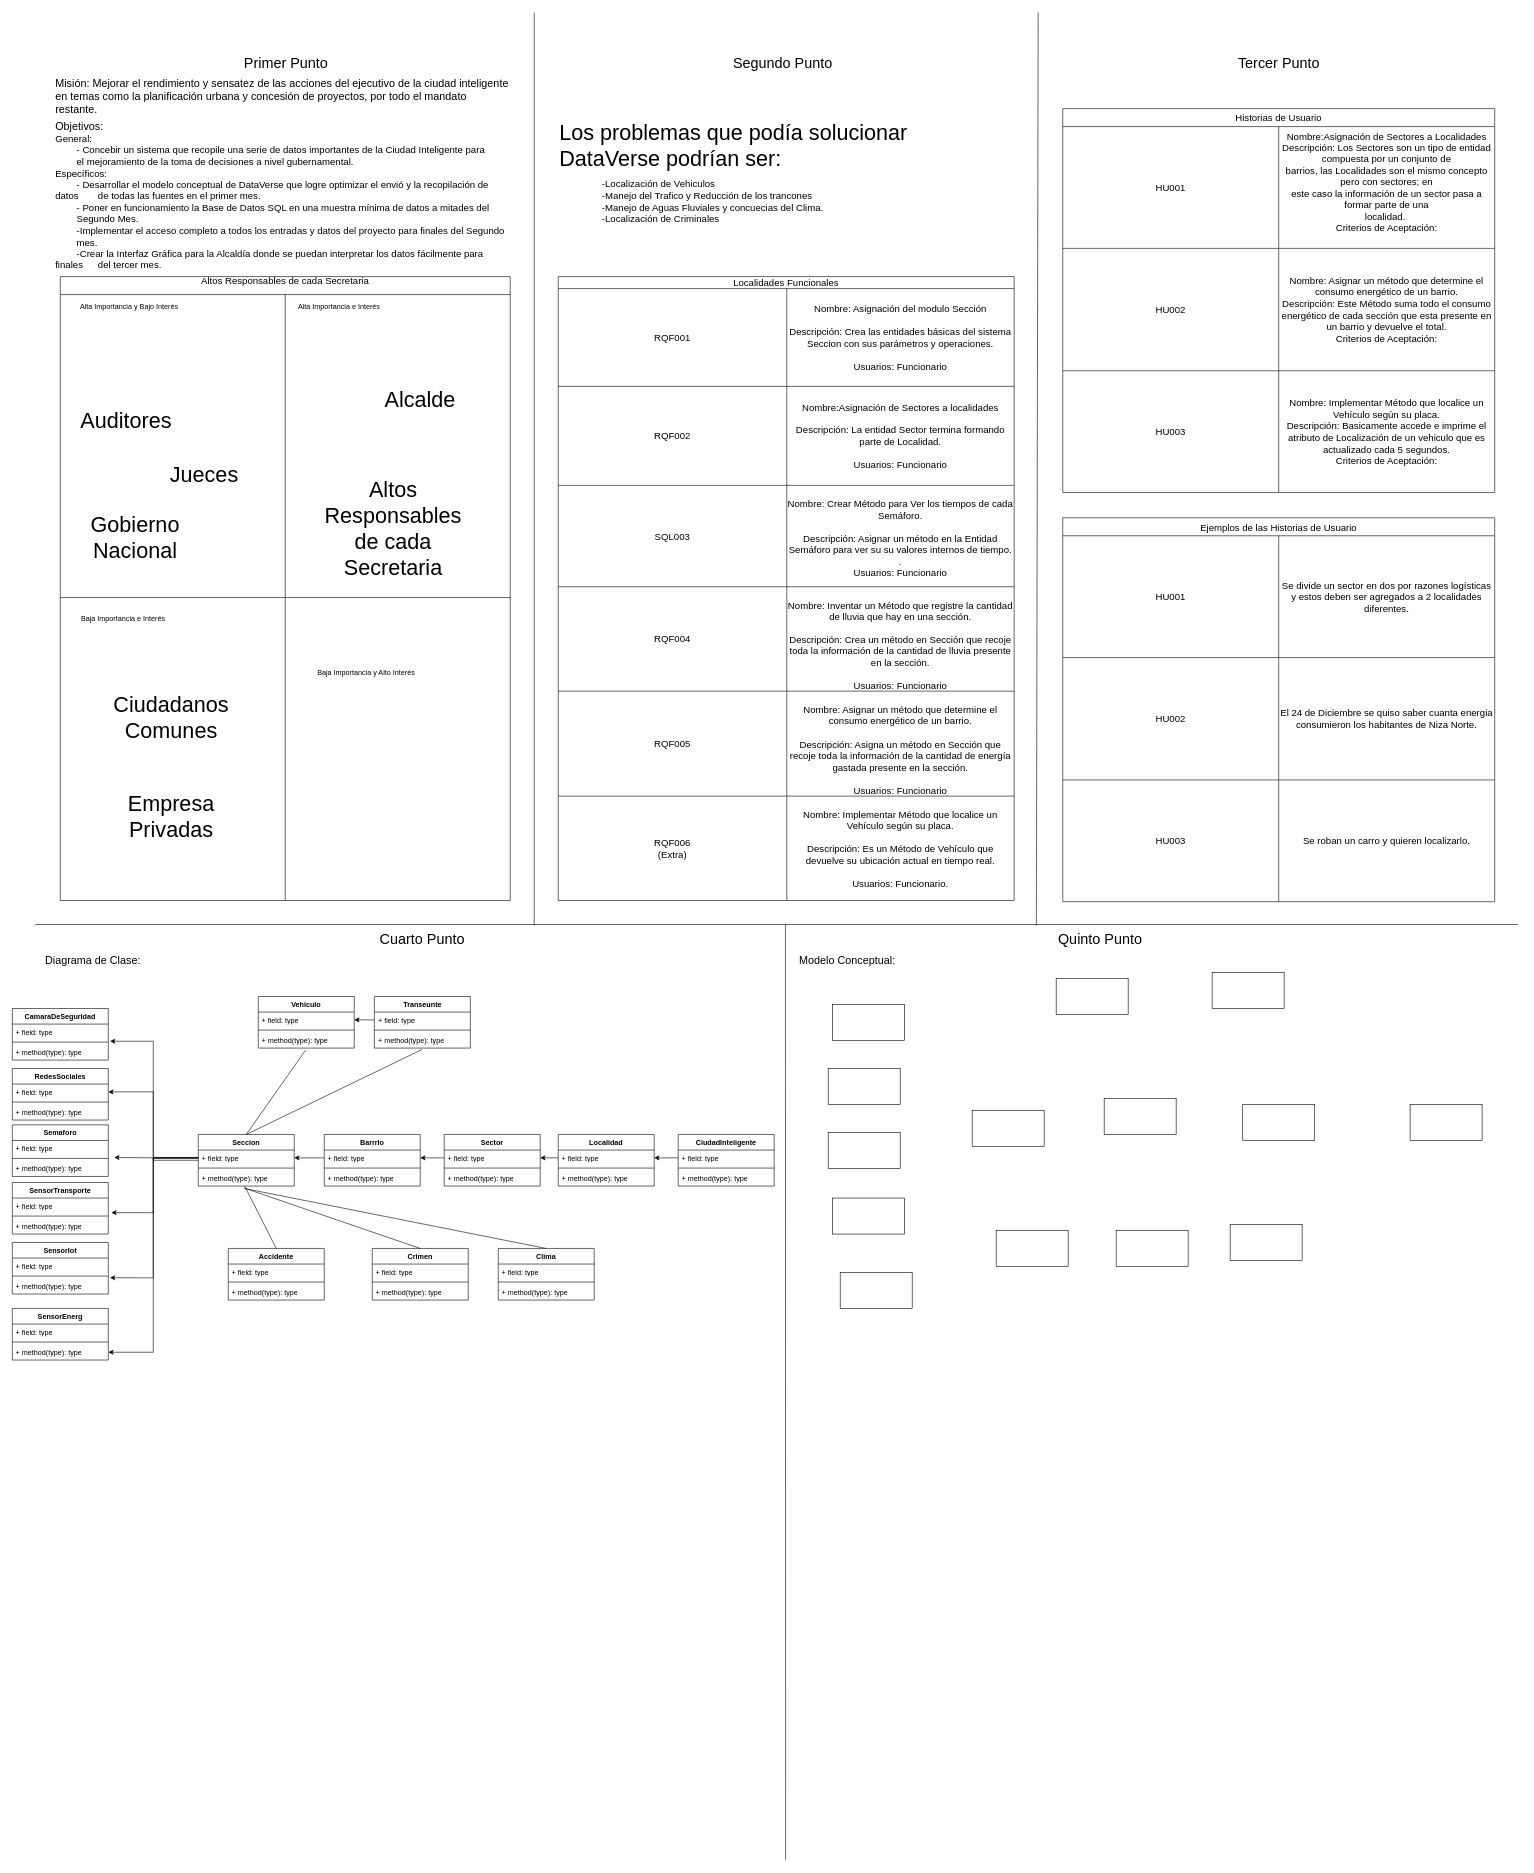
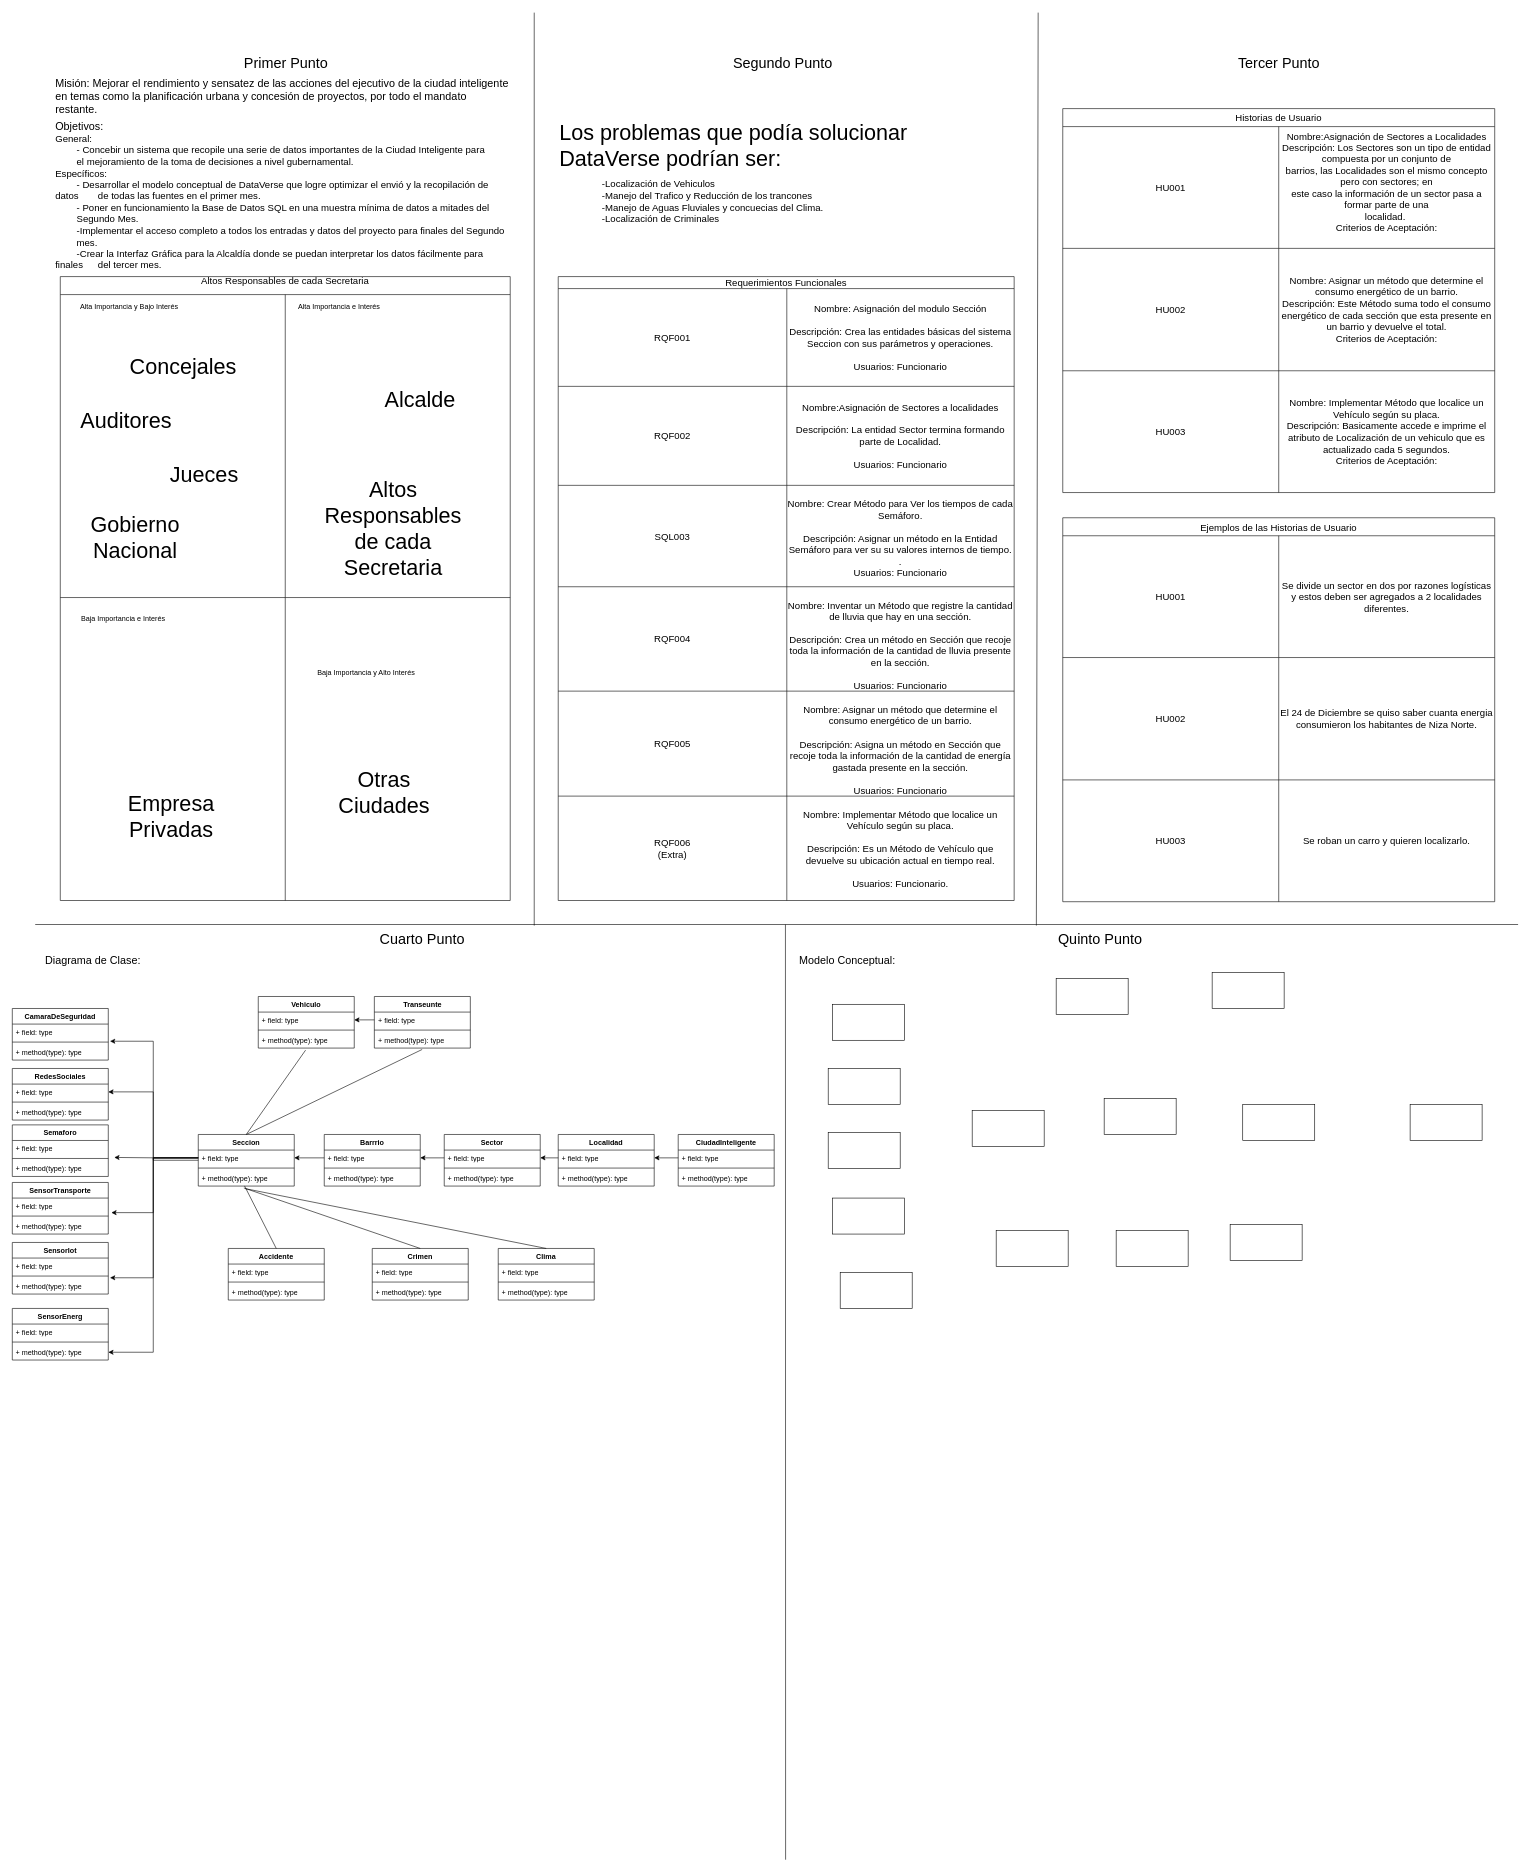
(786, 283) -> (786, 283)
none -> (183, 366)
(171, 717) -> none
none -> (384, 792)
